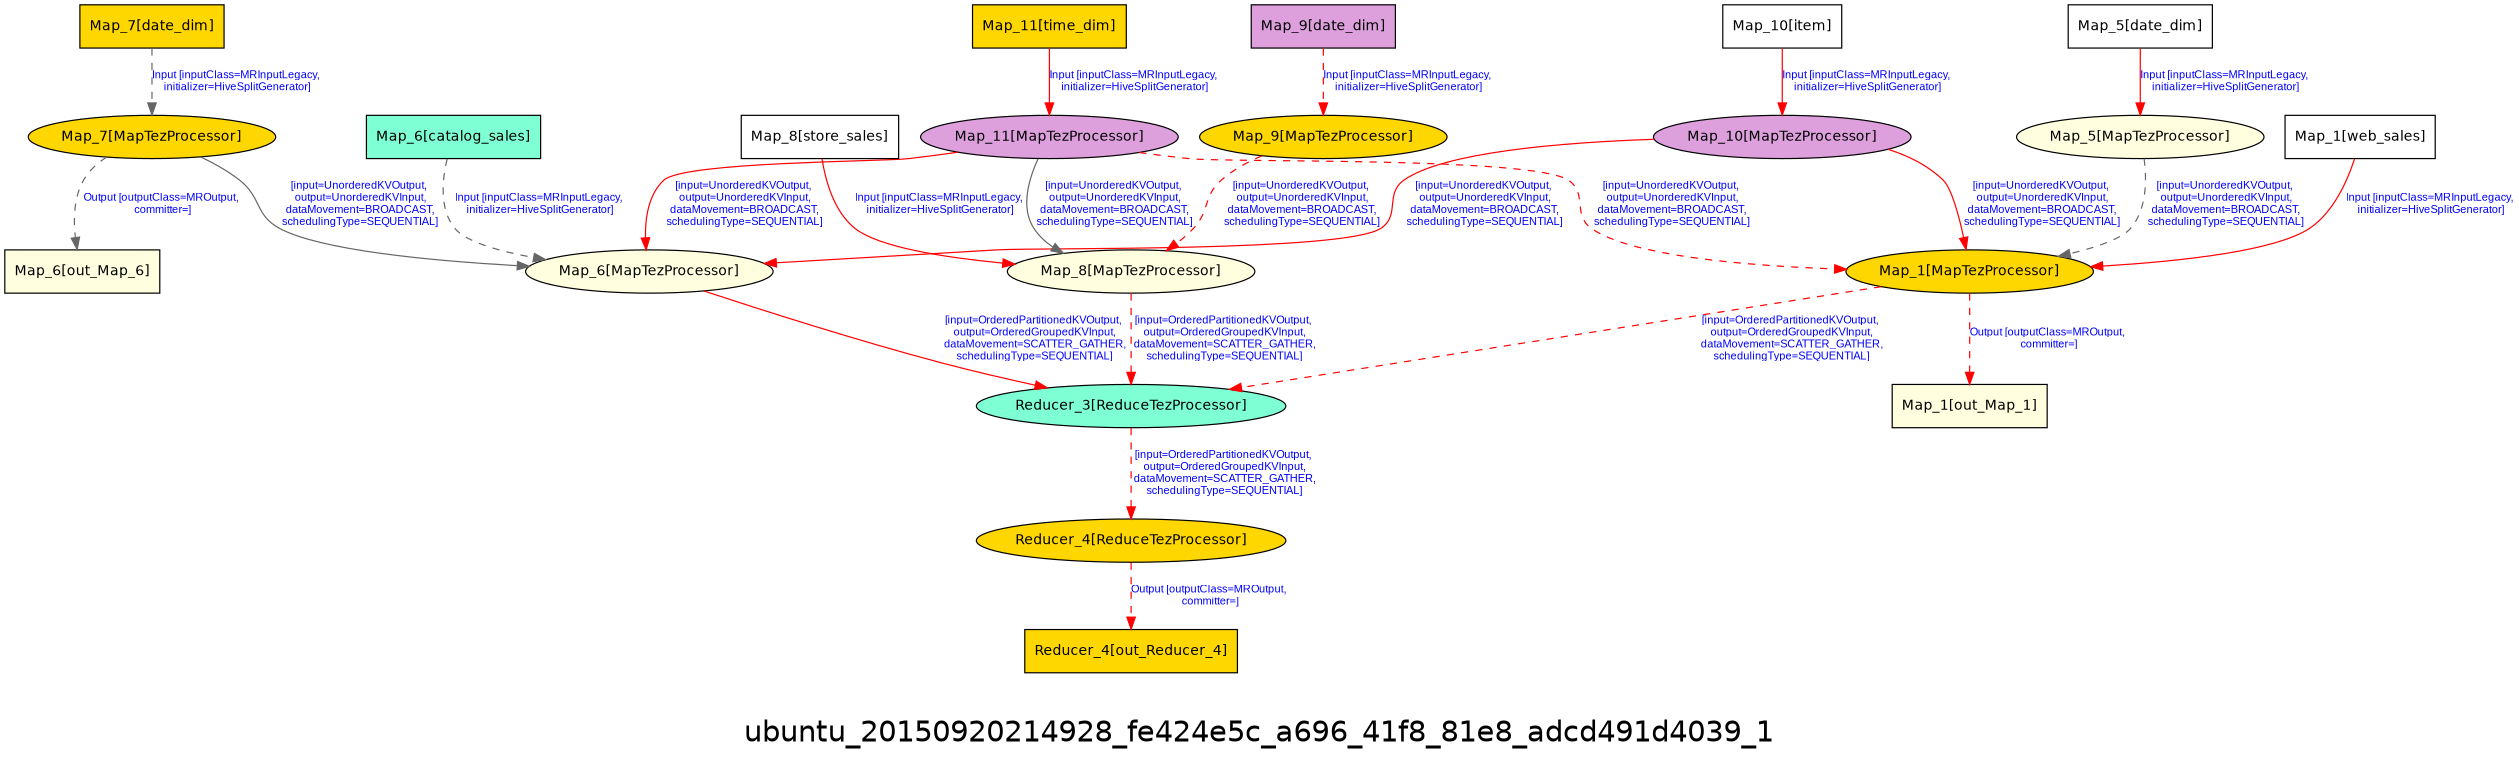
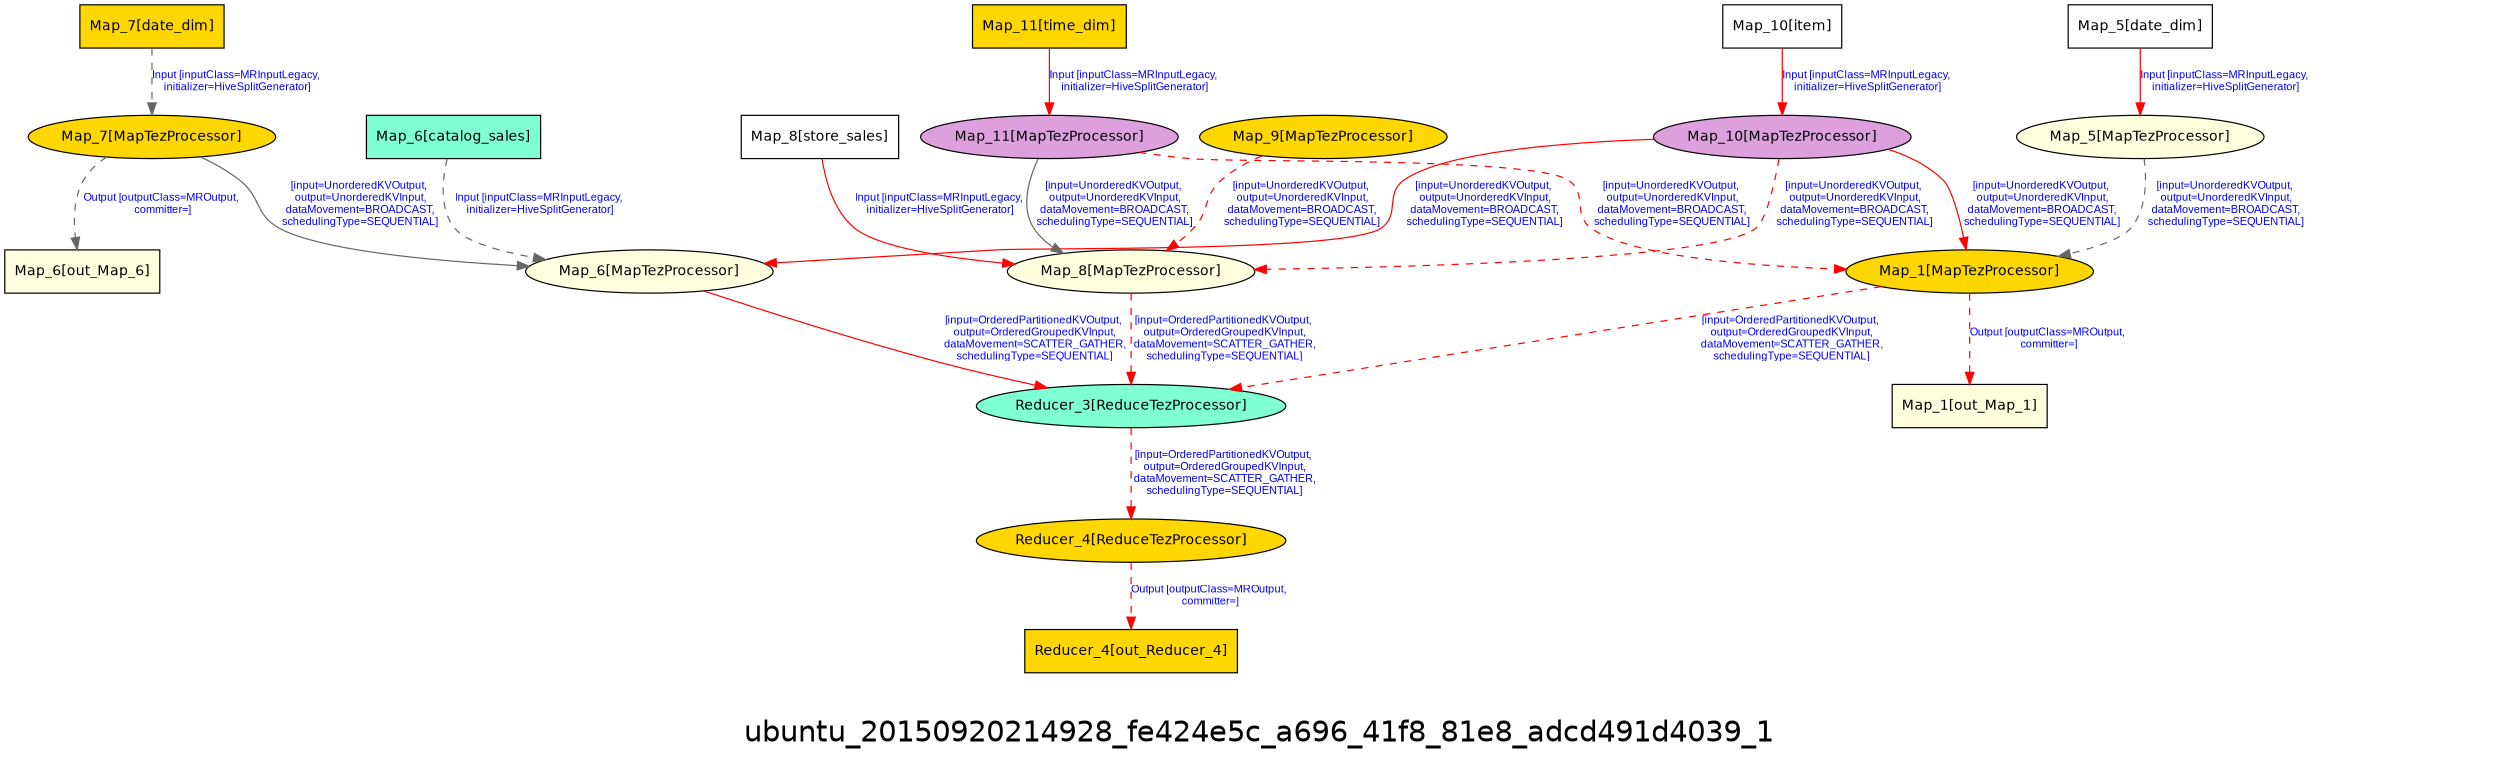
(1323, 26) -> none
(2360, 137) -> none
(779, 164) -> none
none -> (1550, 260)
